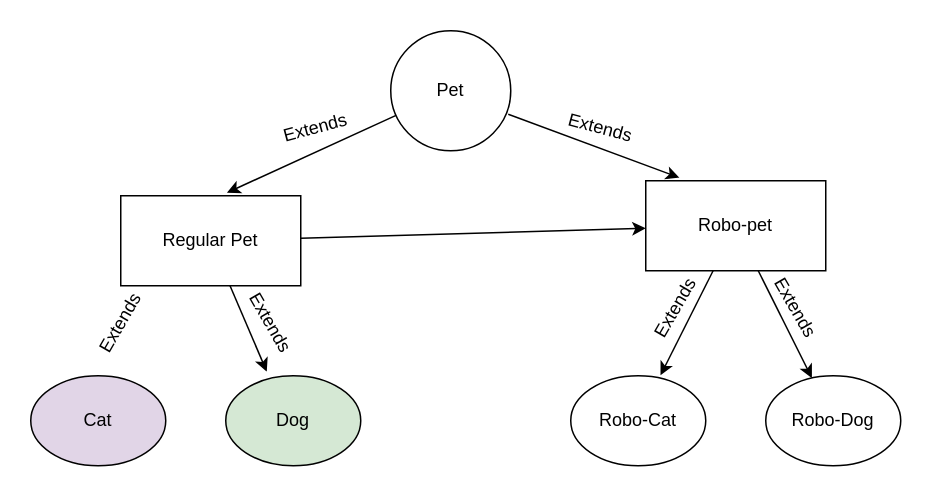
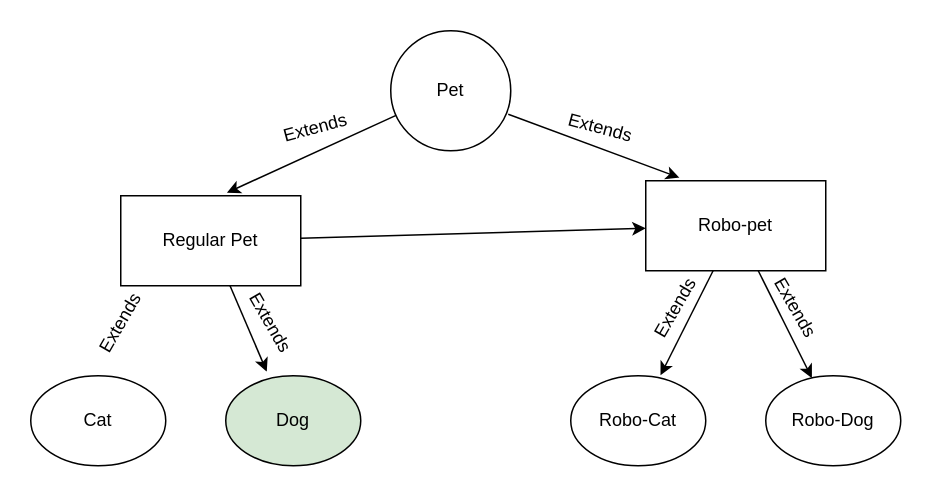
(98, 421) -> (98, 421)
